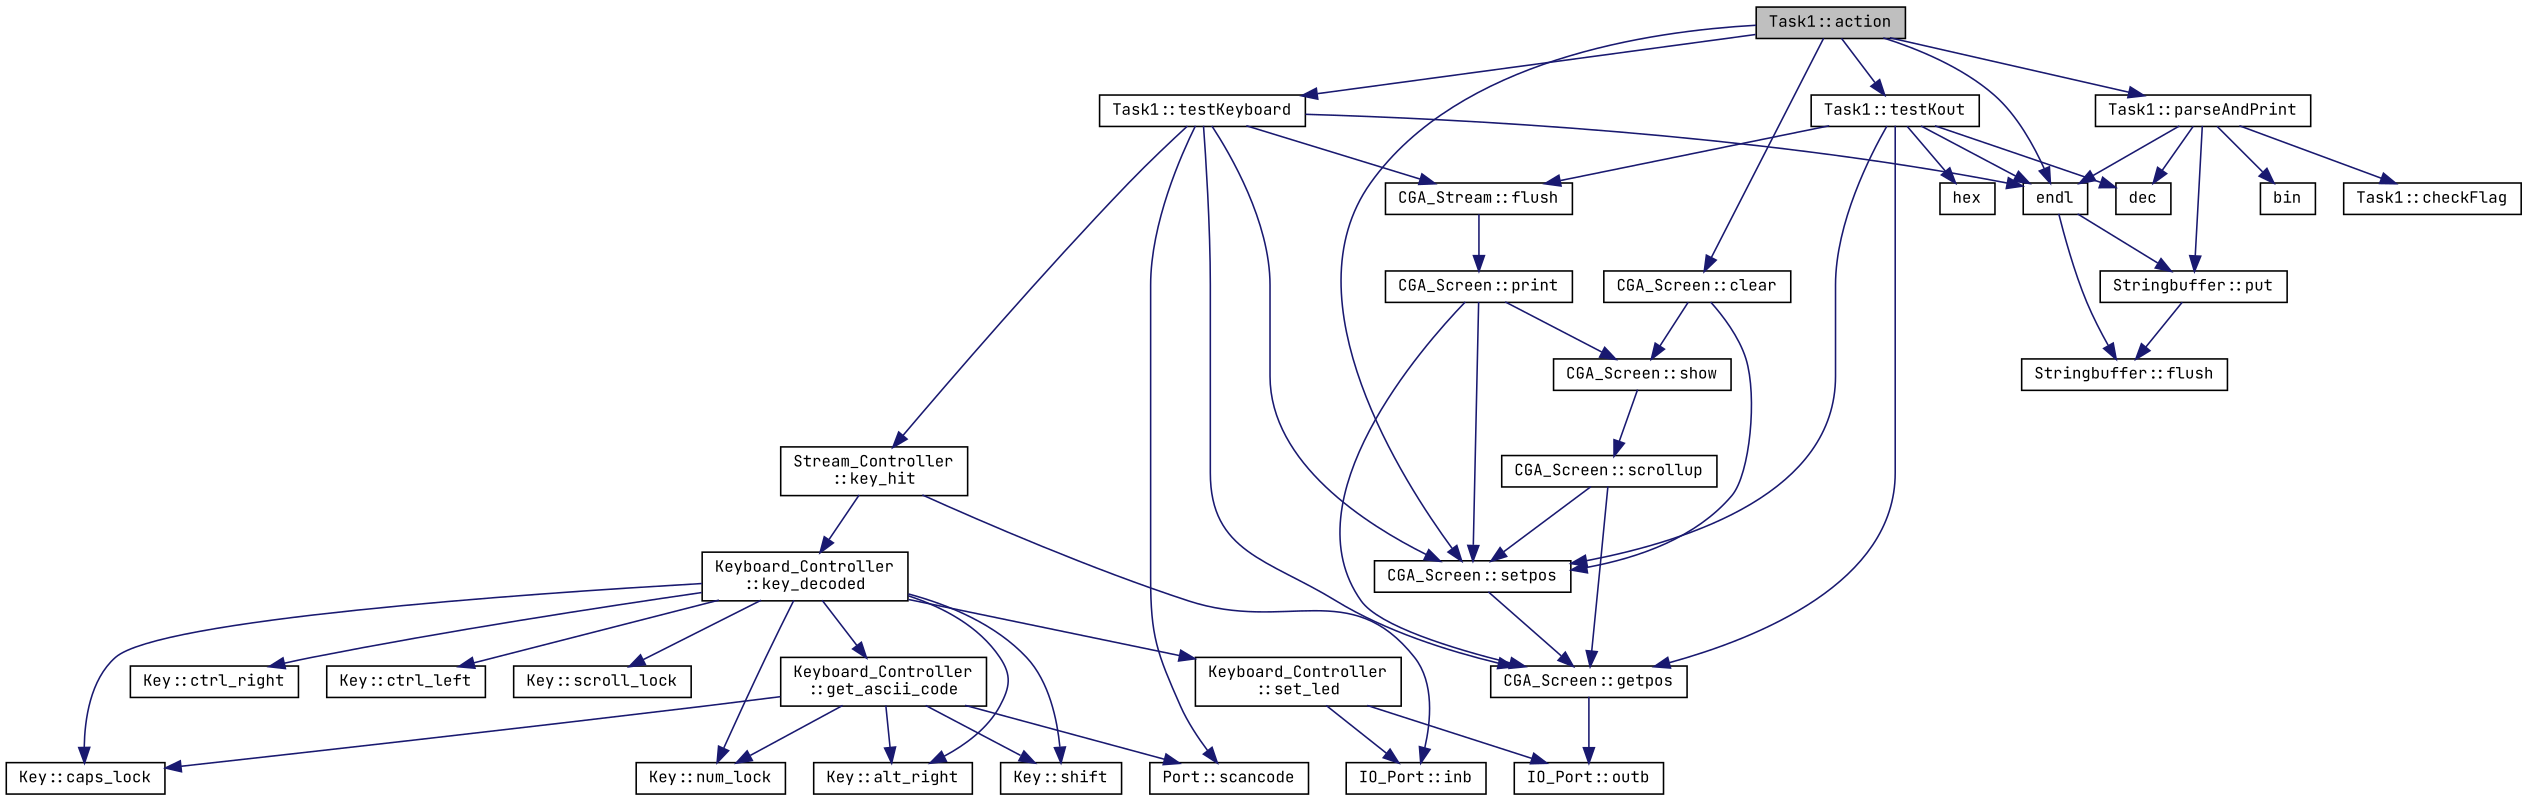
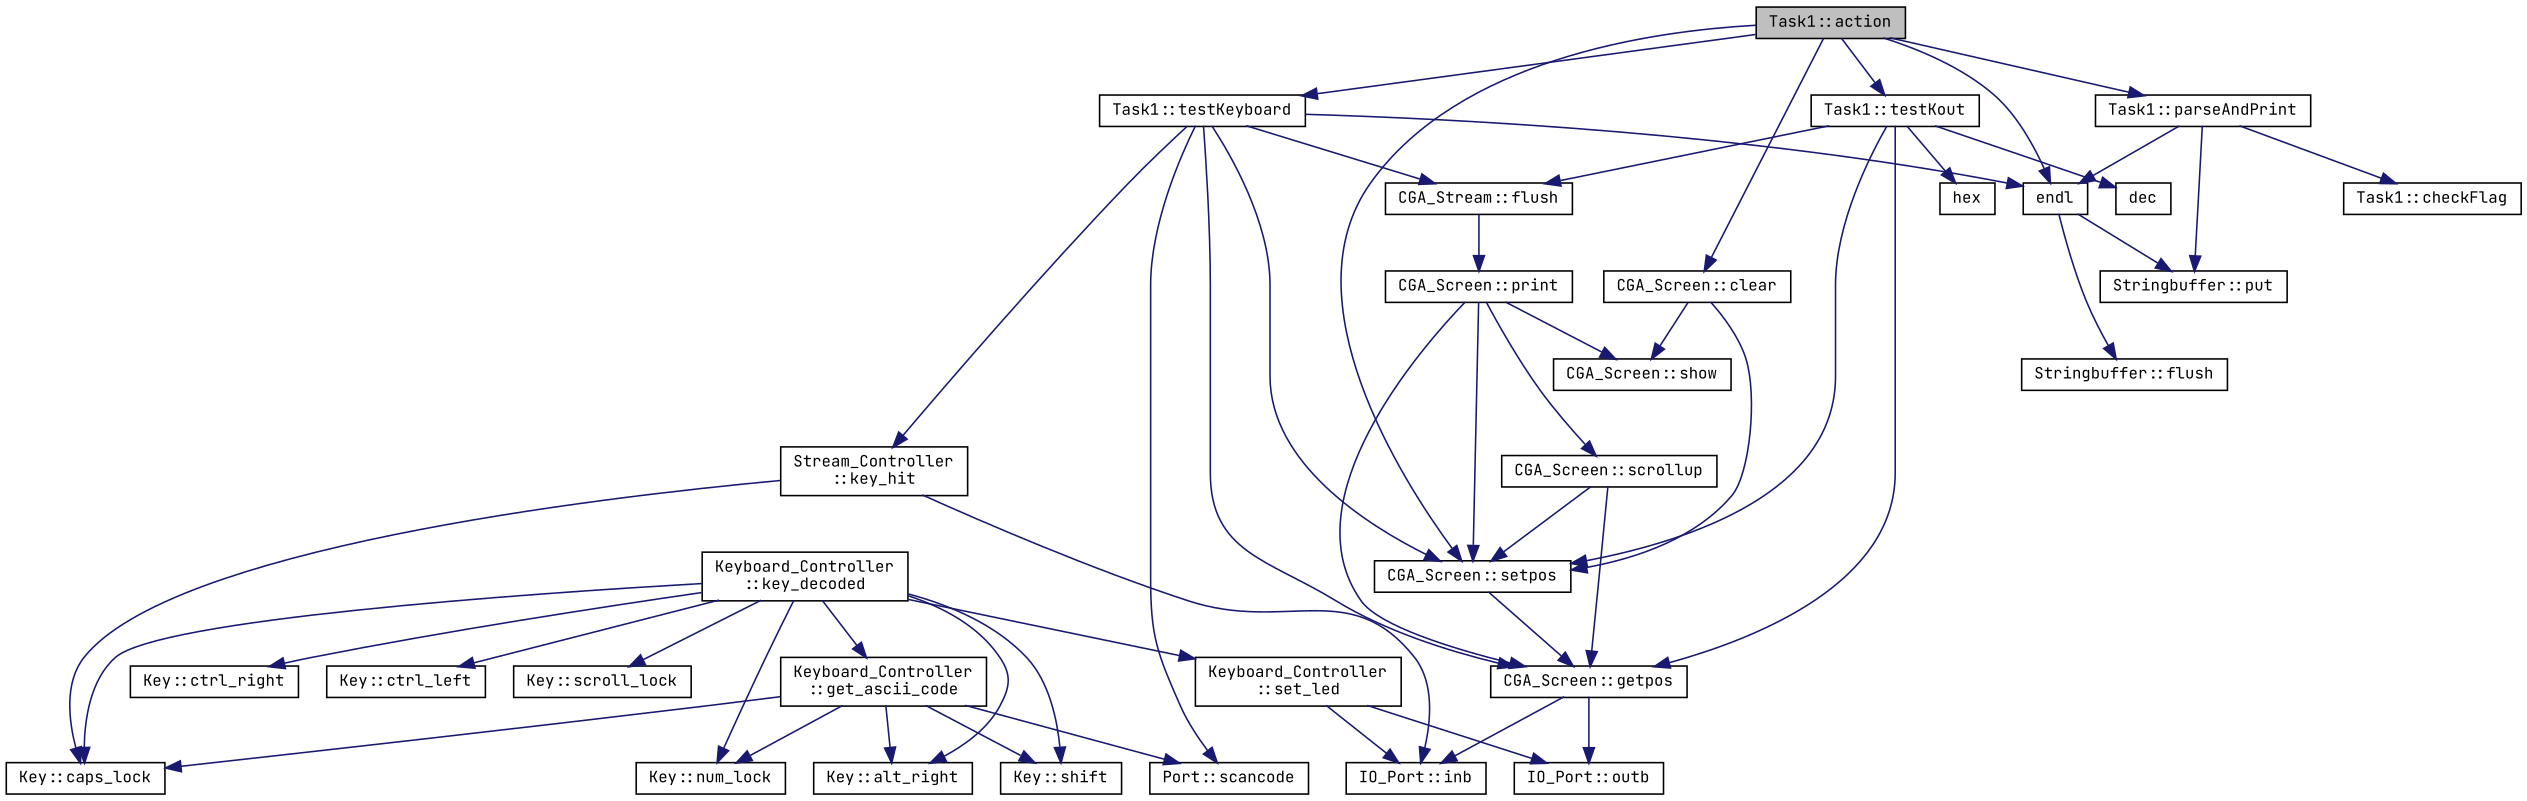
(2178, 148) -> none
(1968, 151) -> none
(2288, 199) -> none
(2164, 325) -> none
(1628, 416) -> (1531, 377)
(844, 517) -> (374, 539)
none -> (1509, 726)
